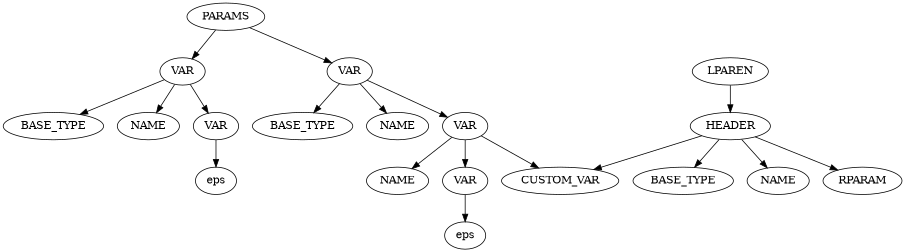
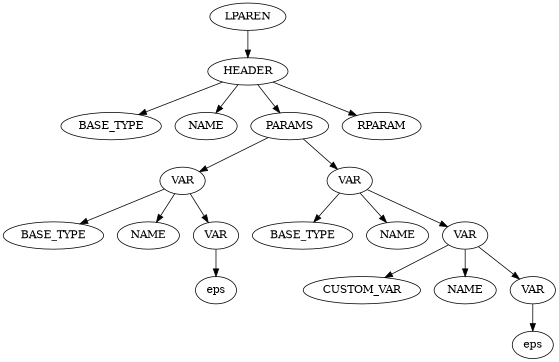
(651, 152) -> (266, 96)
